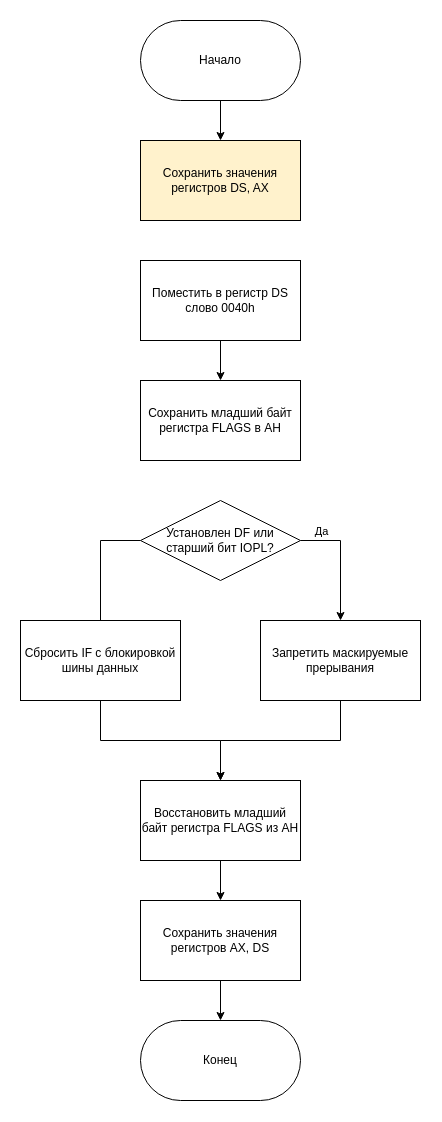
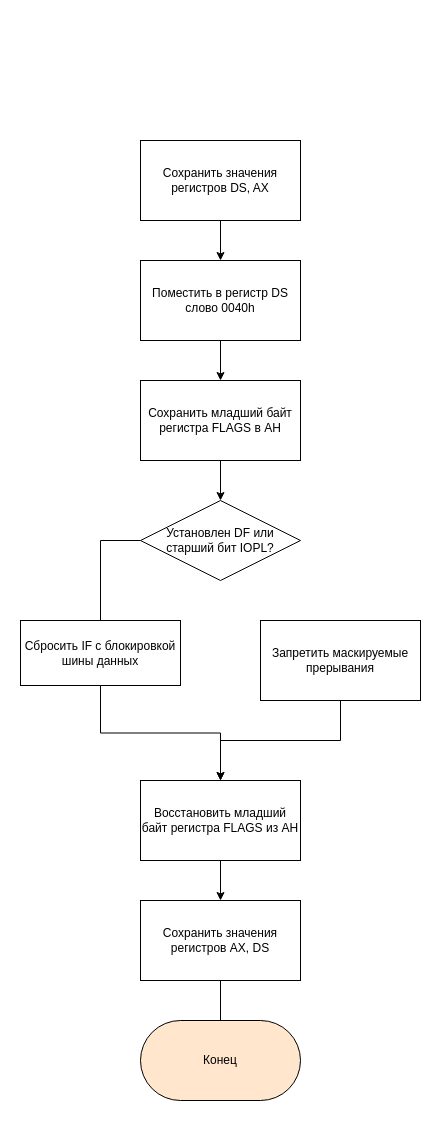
(221, 61) -> none
(221, 117) -> none
(221, 181) -> (221, 181)
none -> (221, 237)
none -> (221, 477)
(341, 557) -> none
(101, 661) -> (101, 653)
(221, 1012) -> (221, 1015)
(221, 1061) -> (221, 1061)
